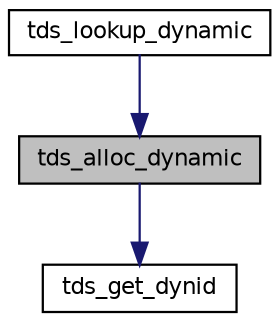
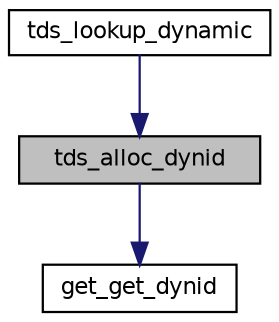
(140, 160) -> (140, 160)
(140, 288) -> (140, 288)
